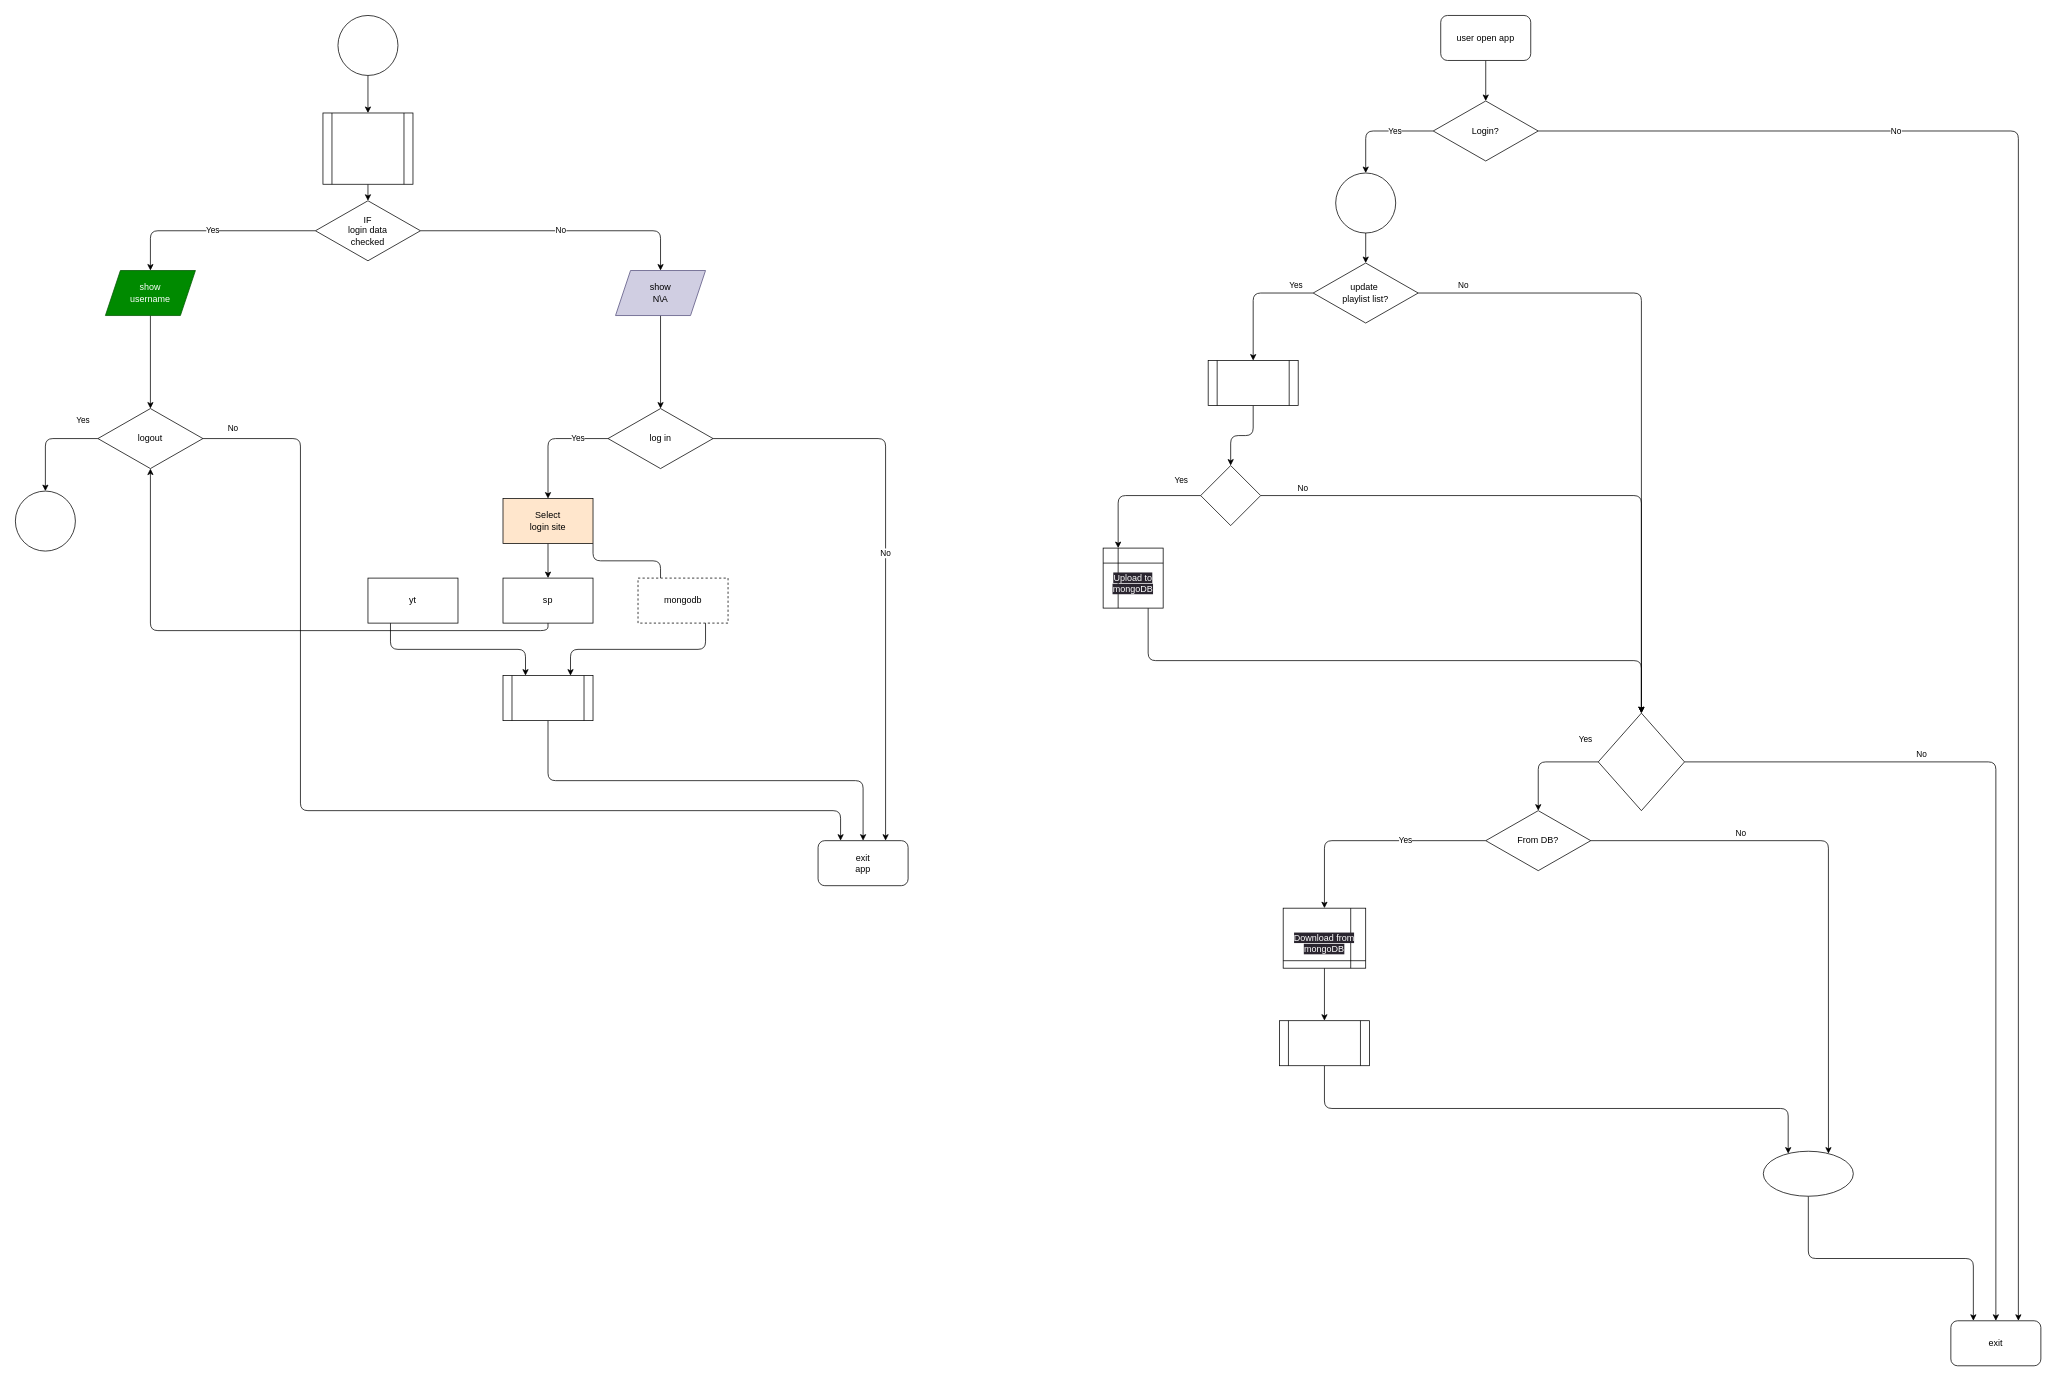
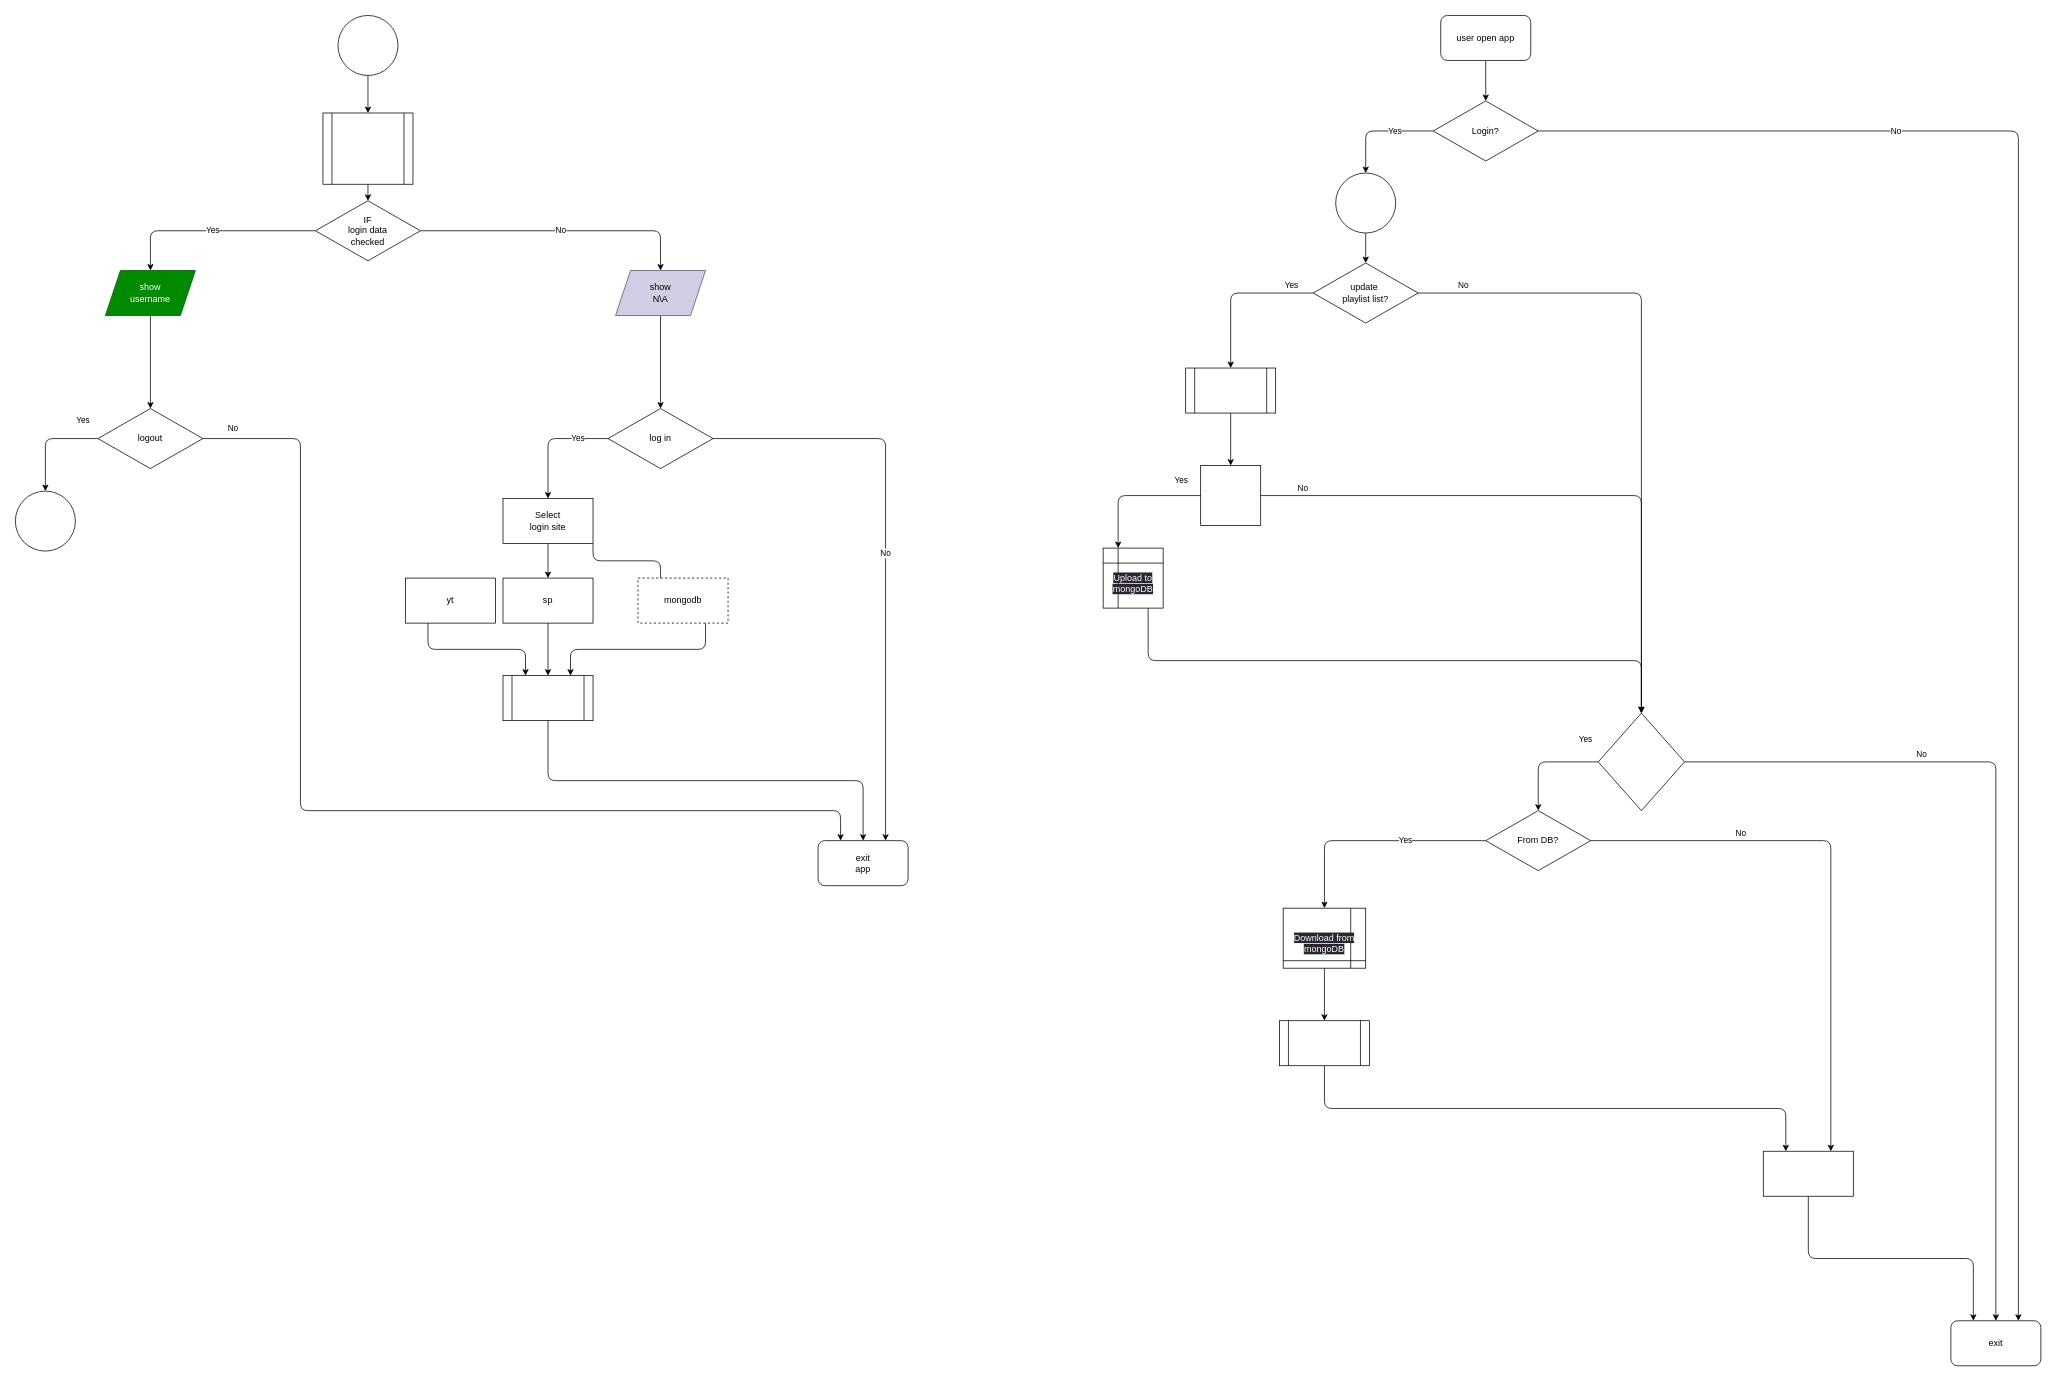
(1253, 383) -> (1230, 390)
(1230, 495) -> (1230, 495)
(548, 521) -> (548, 521)
(413, 600) -> (450, 600)
(275, 630) -> (548, 629)
(1808, 1173) -> (1808, 1173)
